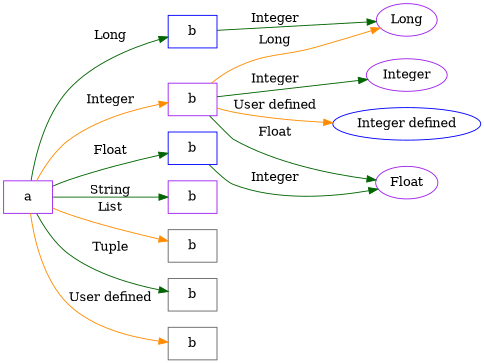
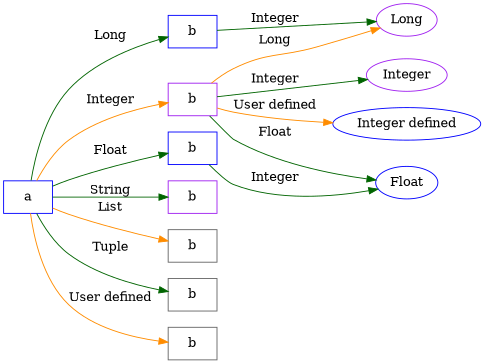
(407, 183) -> (407, 183)
(28, 197) -> (28, 197)
